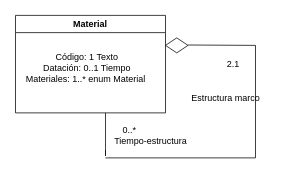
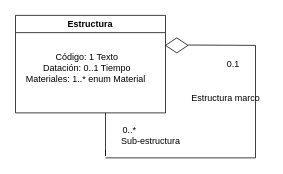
(90, 24) -> (90, 24)
(233, 64) -> (233, 64)
(151, 135) -> (151, 135)
